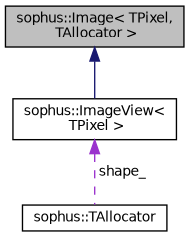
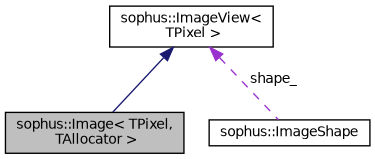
(95, 80) -> (138, 85)
(95, 218) -> (290, 133)
